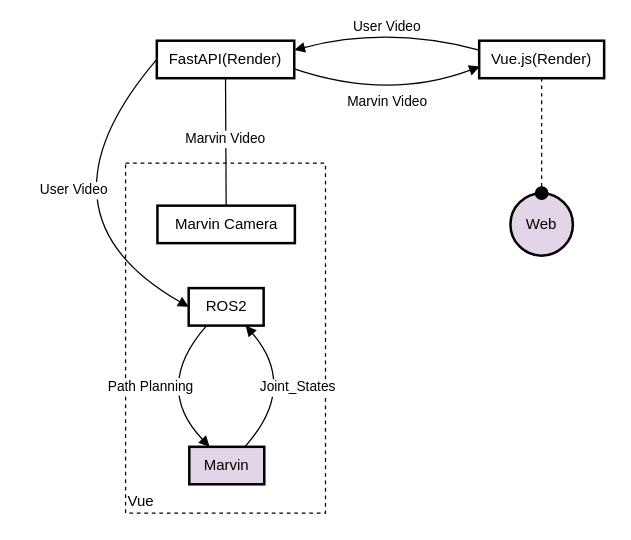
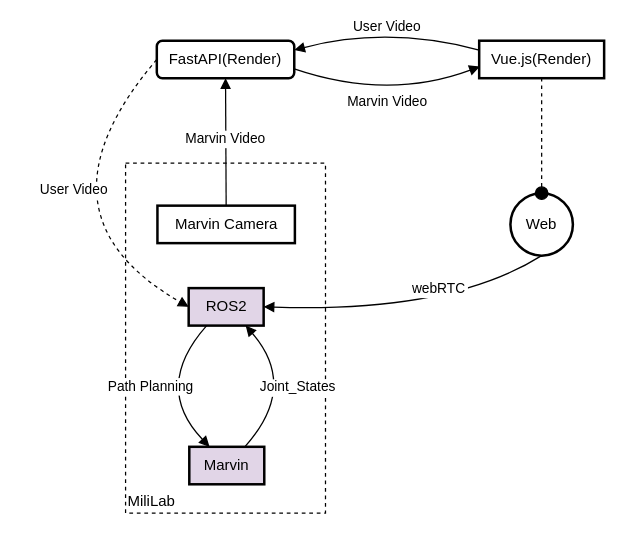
(226, 59) -> (226, 59)
(226, 84) -> (226, 89)
(542, 224) -> (542, 224)
(126, 259) -> (126, 259)
none -> (351, 306)
(226, 307) -> (226, 307)
(141, 500) -> (152, 500)
